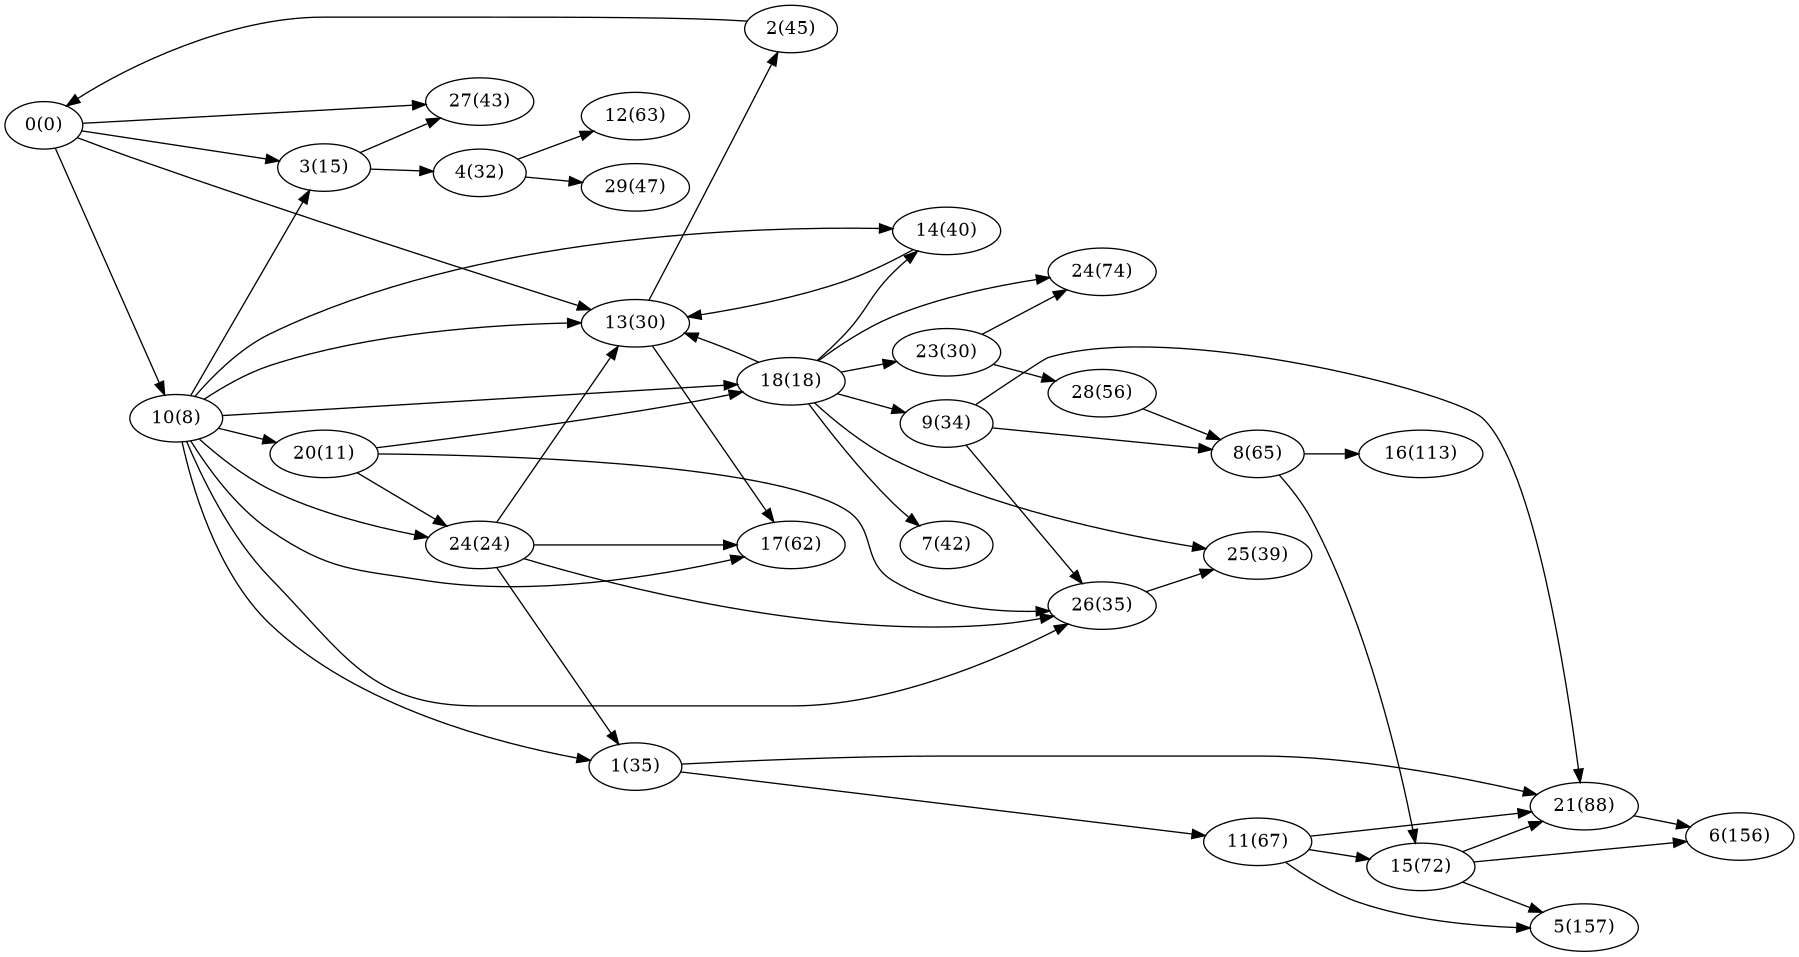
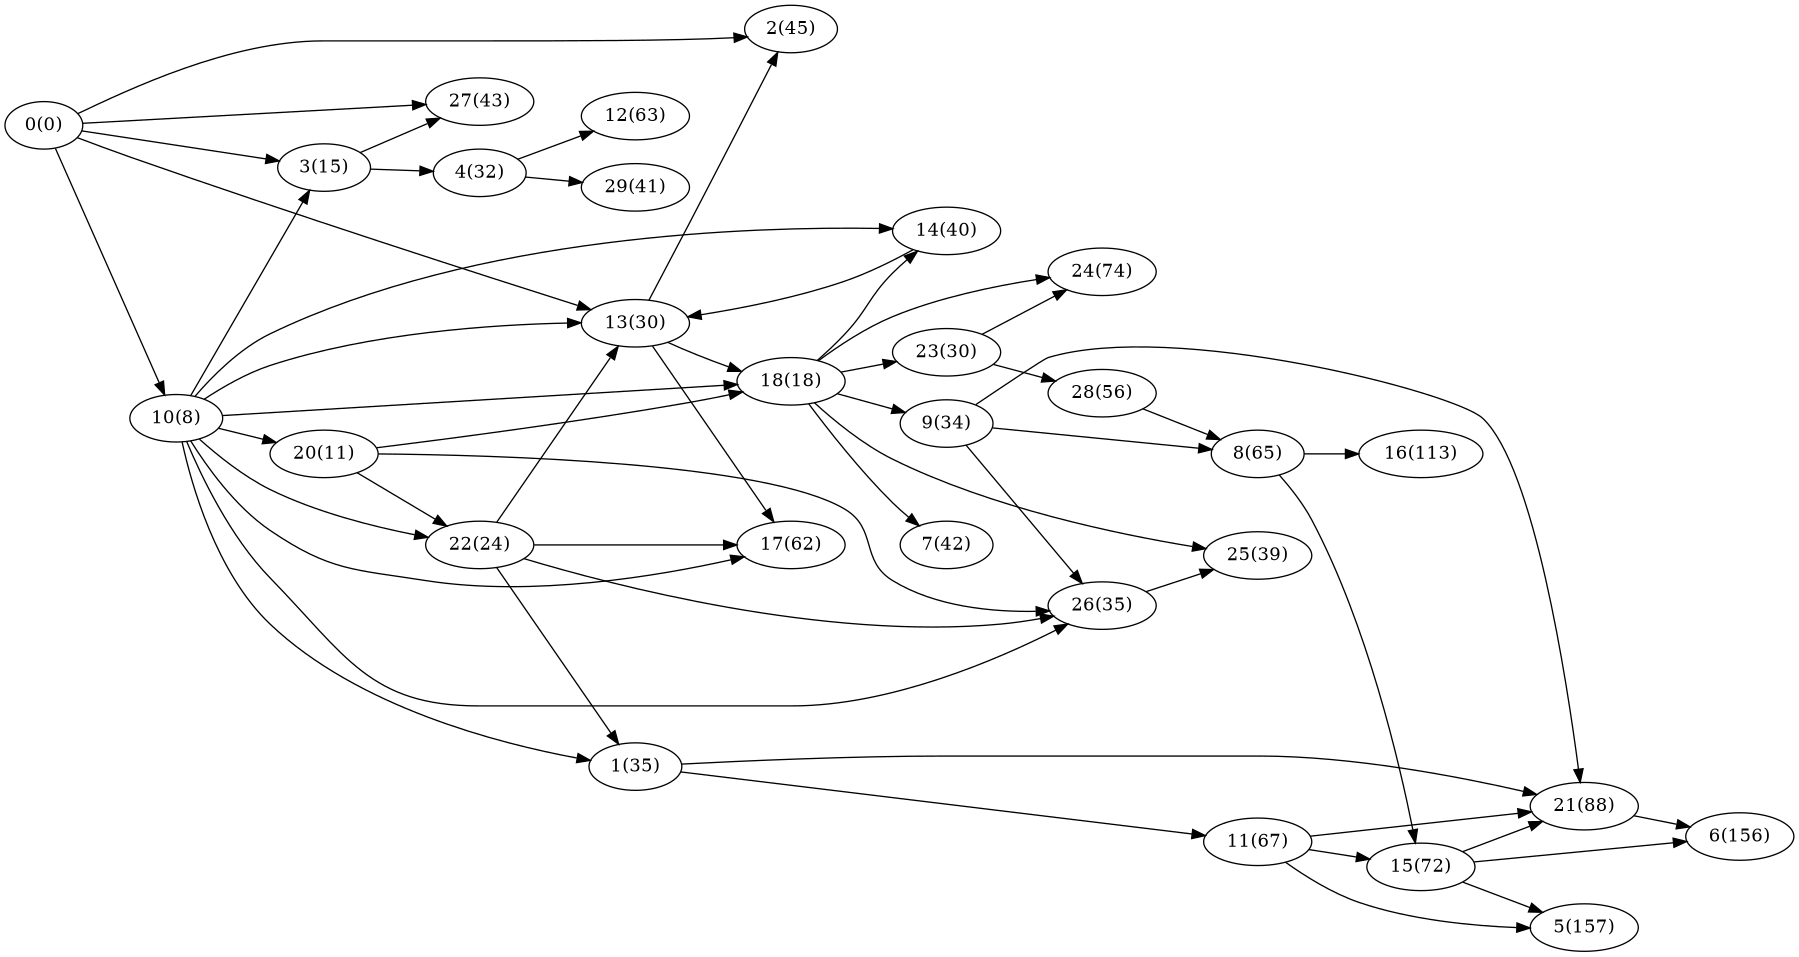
(404, 17) -> (400, 41)
(635, 187) -> (635, 187)
(728, 349) -> (698, 355)
(480, 545) -> (480, 545)
